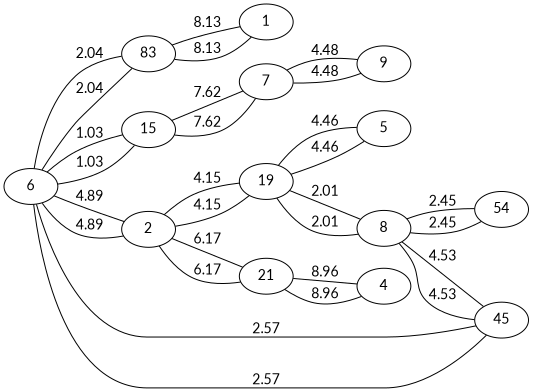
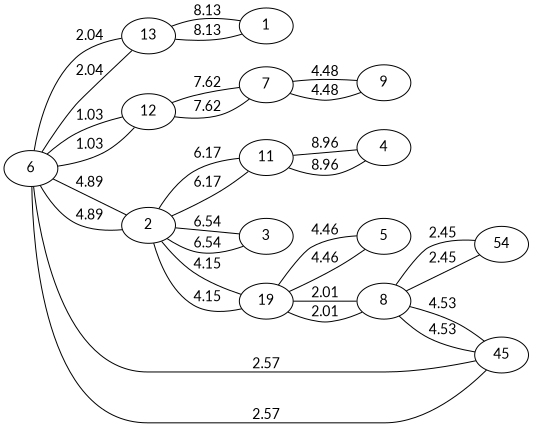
(149, 54) -> (149, 36)
(149, 130) -> (149, 112)
none -> (266, 236)
(266, 276) -> (266, 158)
